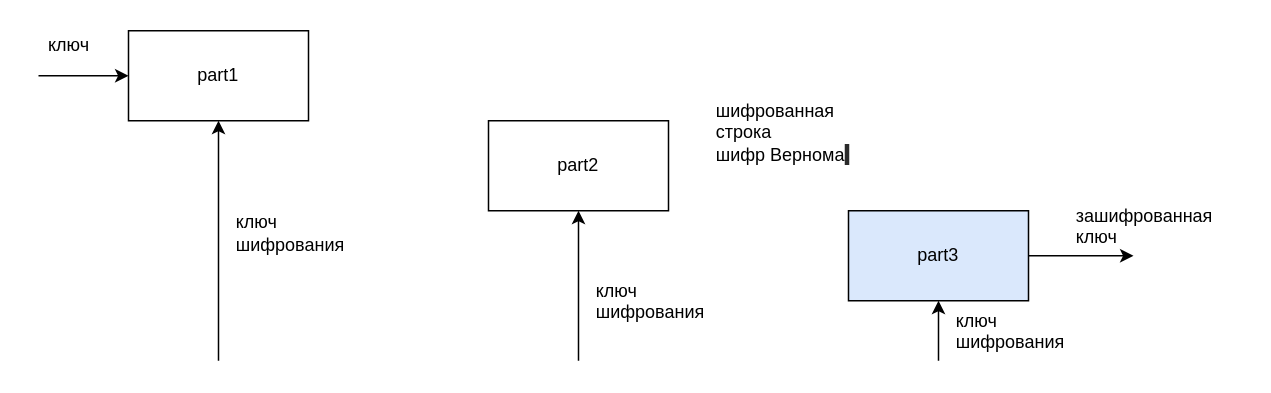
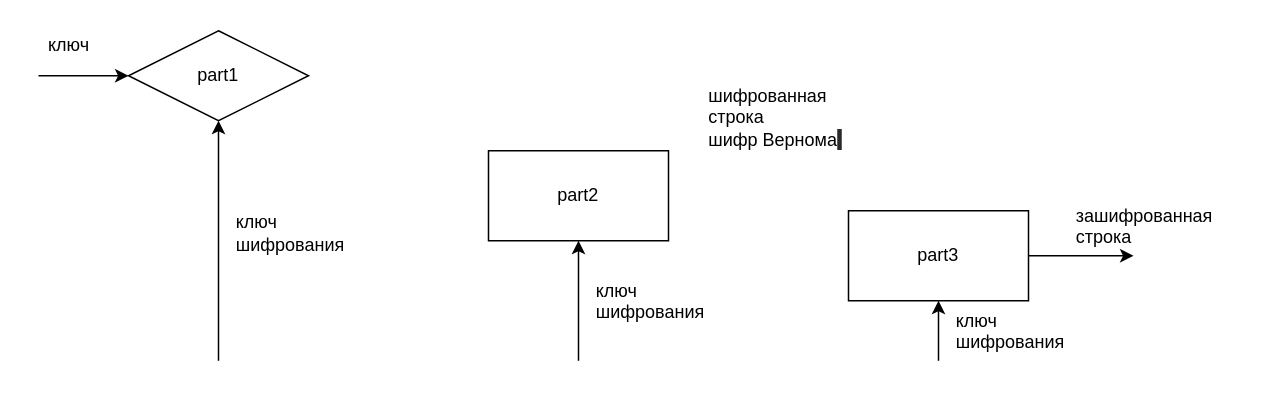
(218, 76) -> (218, 76)
(796, 136) -> (788, 121)
(578, 166) -> (578, 196)
(1142, 228) -> (1142, 228)
(938, 256) -> (938, 256)
